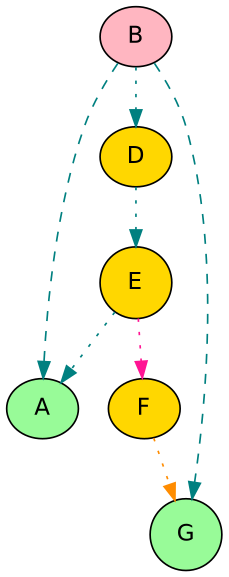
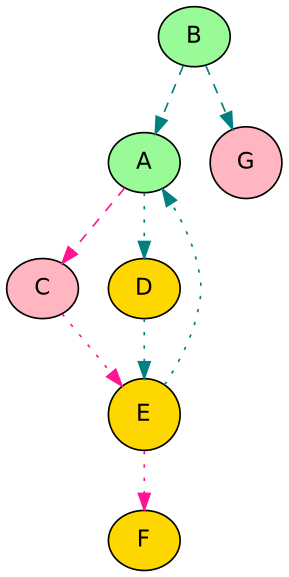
(136, 37) -> (194, 37)
(136, 89) -> (144, 217)
none -> (43, 289)
(162, 461) -> none
(186, 535) -> (246, 163)
